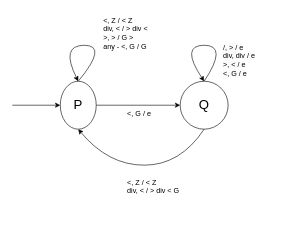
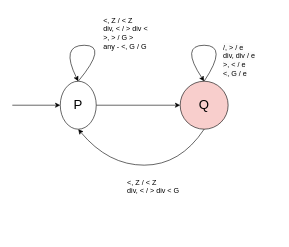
(204, 105) -> (204, 105)
(144, 114) -> none
